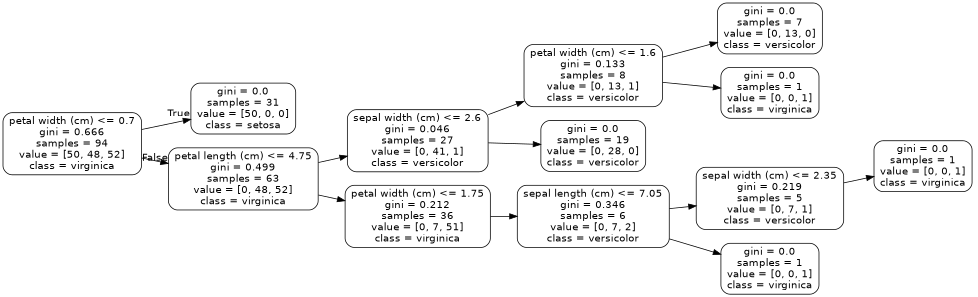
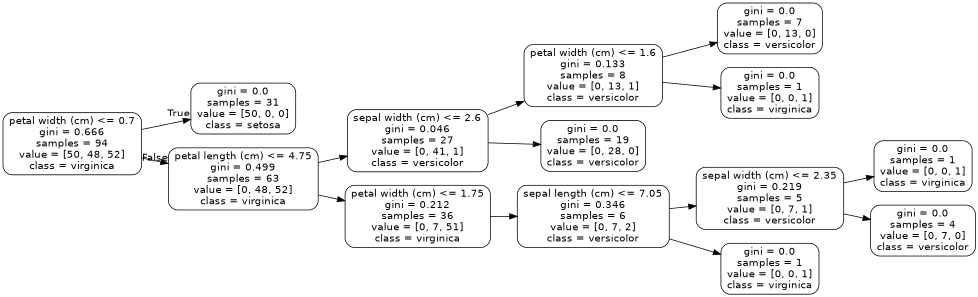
none -> (923, 231)
